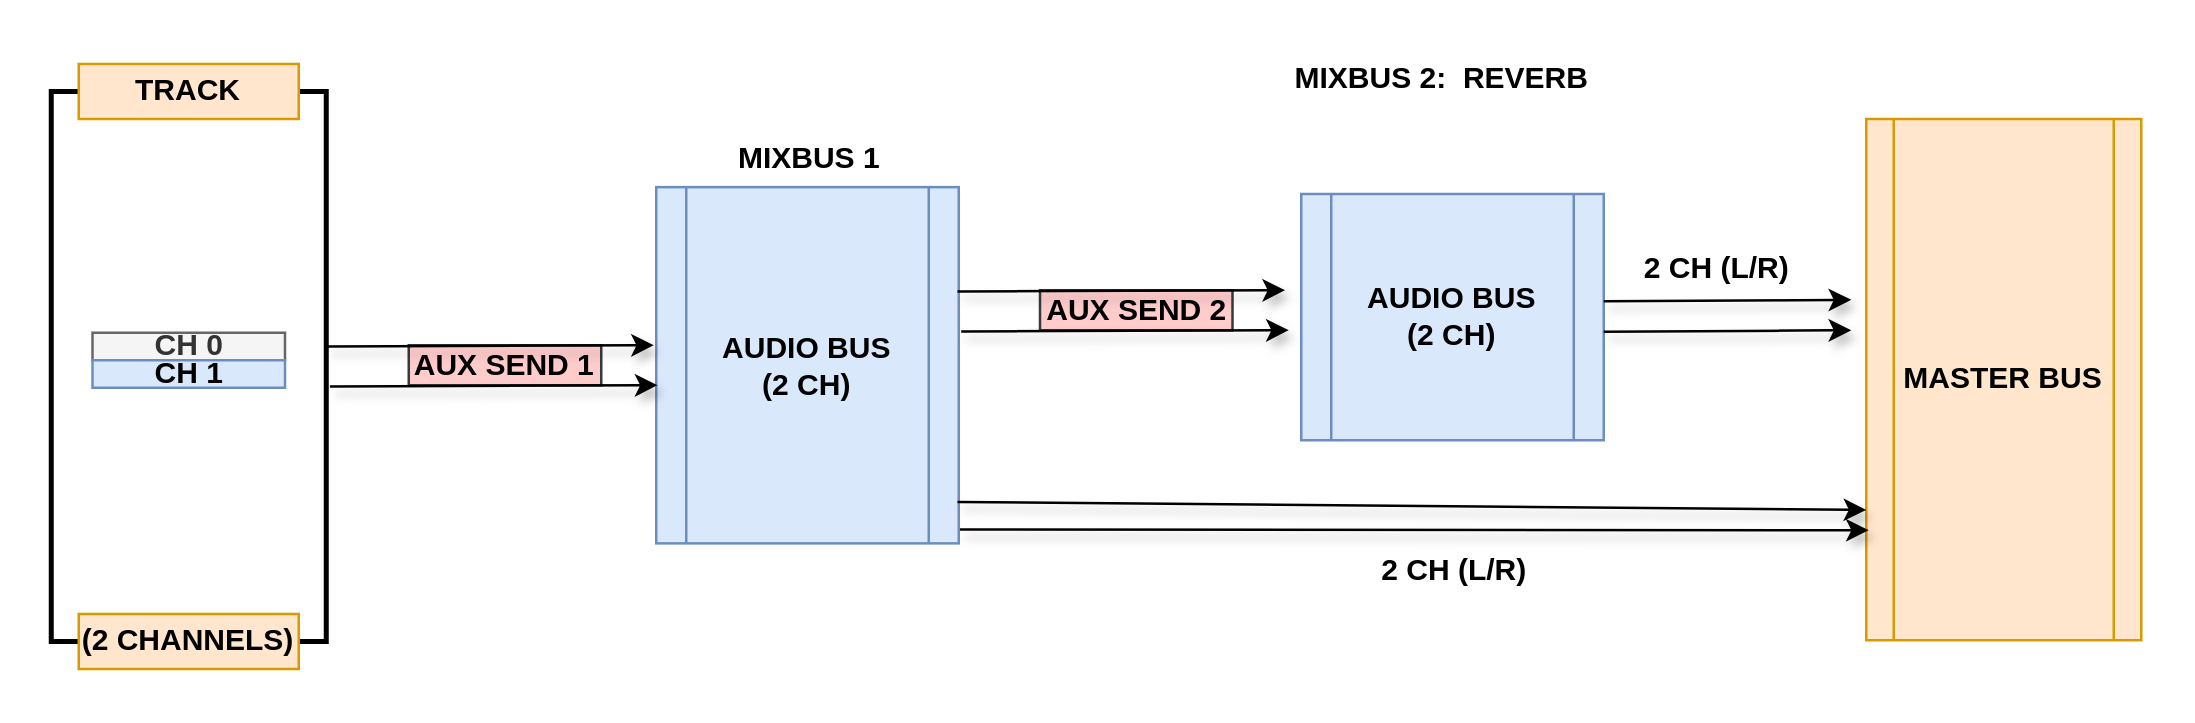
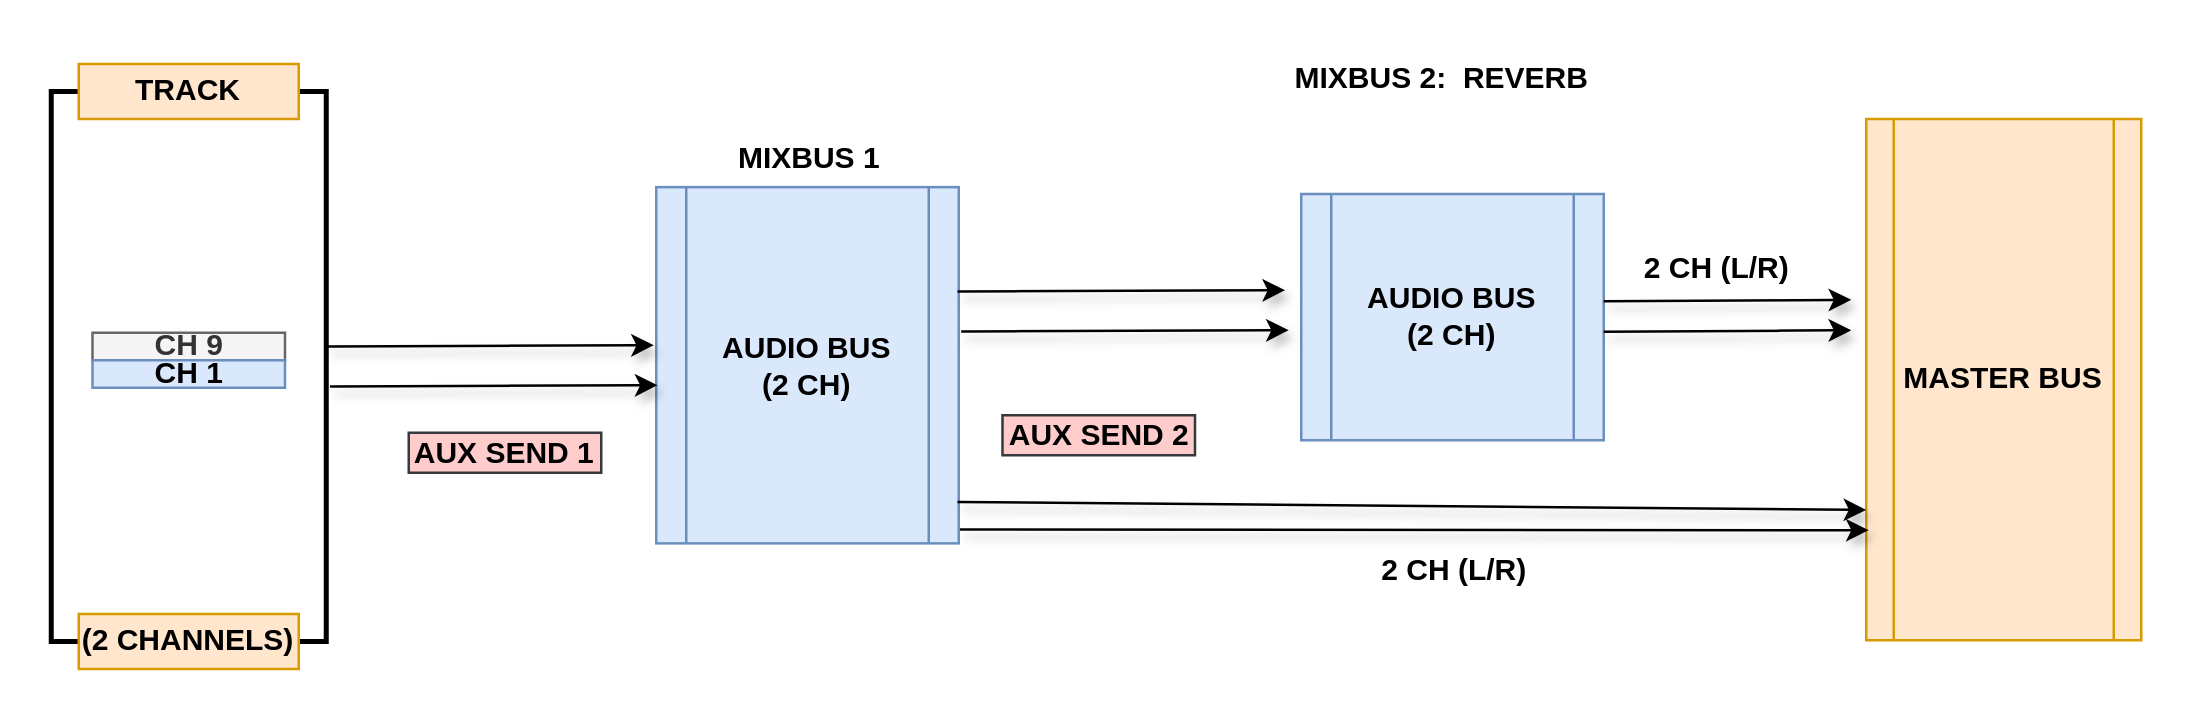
(1136, 310) -> (1099, 435)
(190, 346) -> (190, 346)
(505, 365) -> (505, 453)
